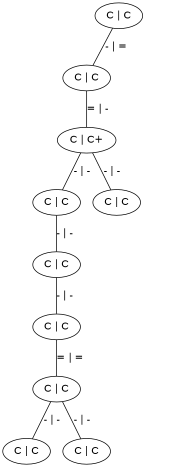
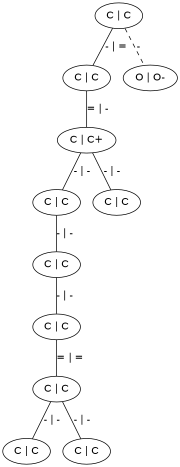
none -> (150, 78)
